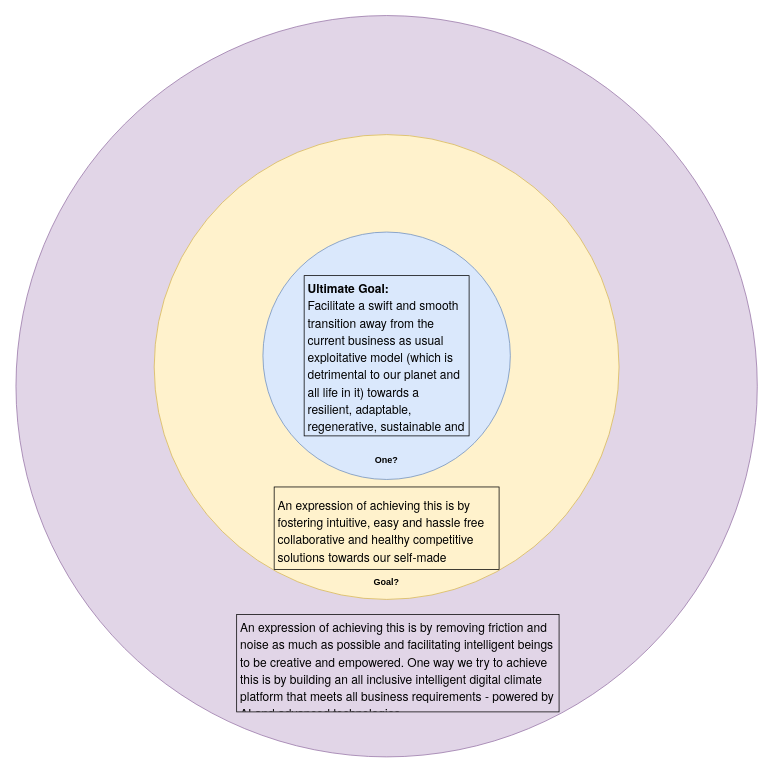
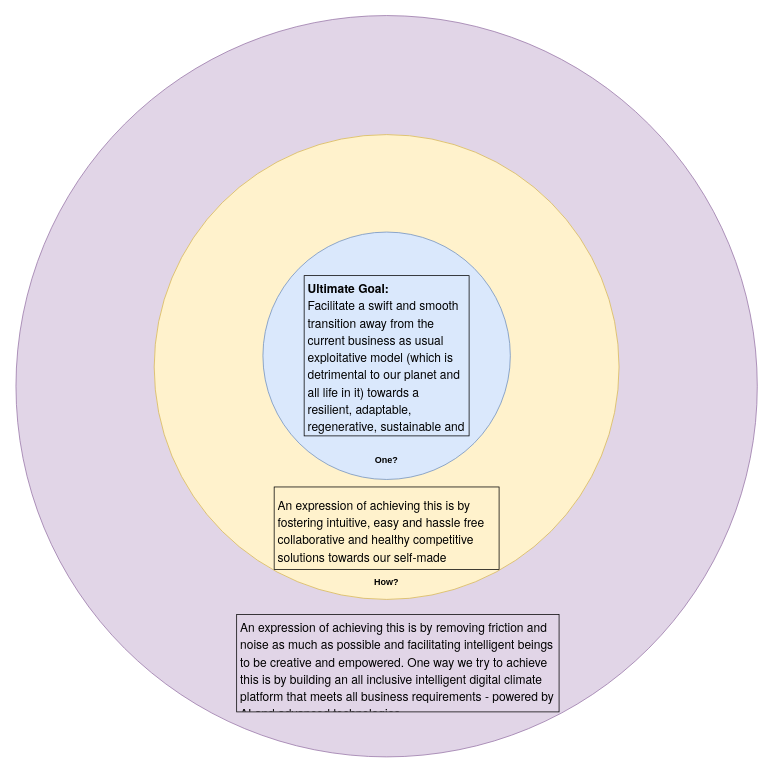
(387, 582) -> (387, 582)
